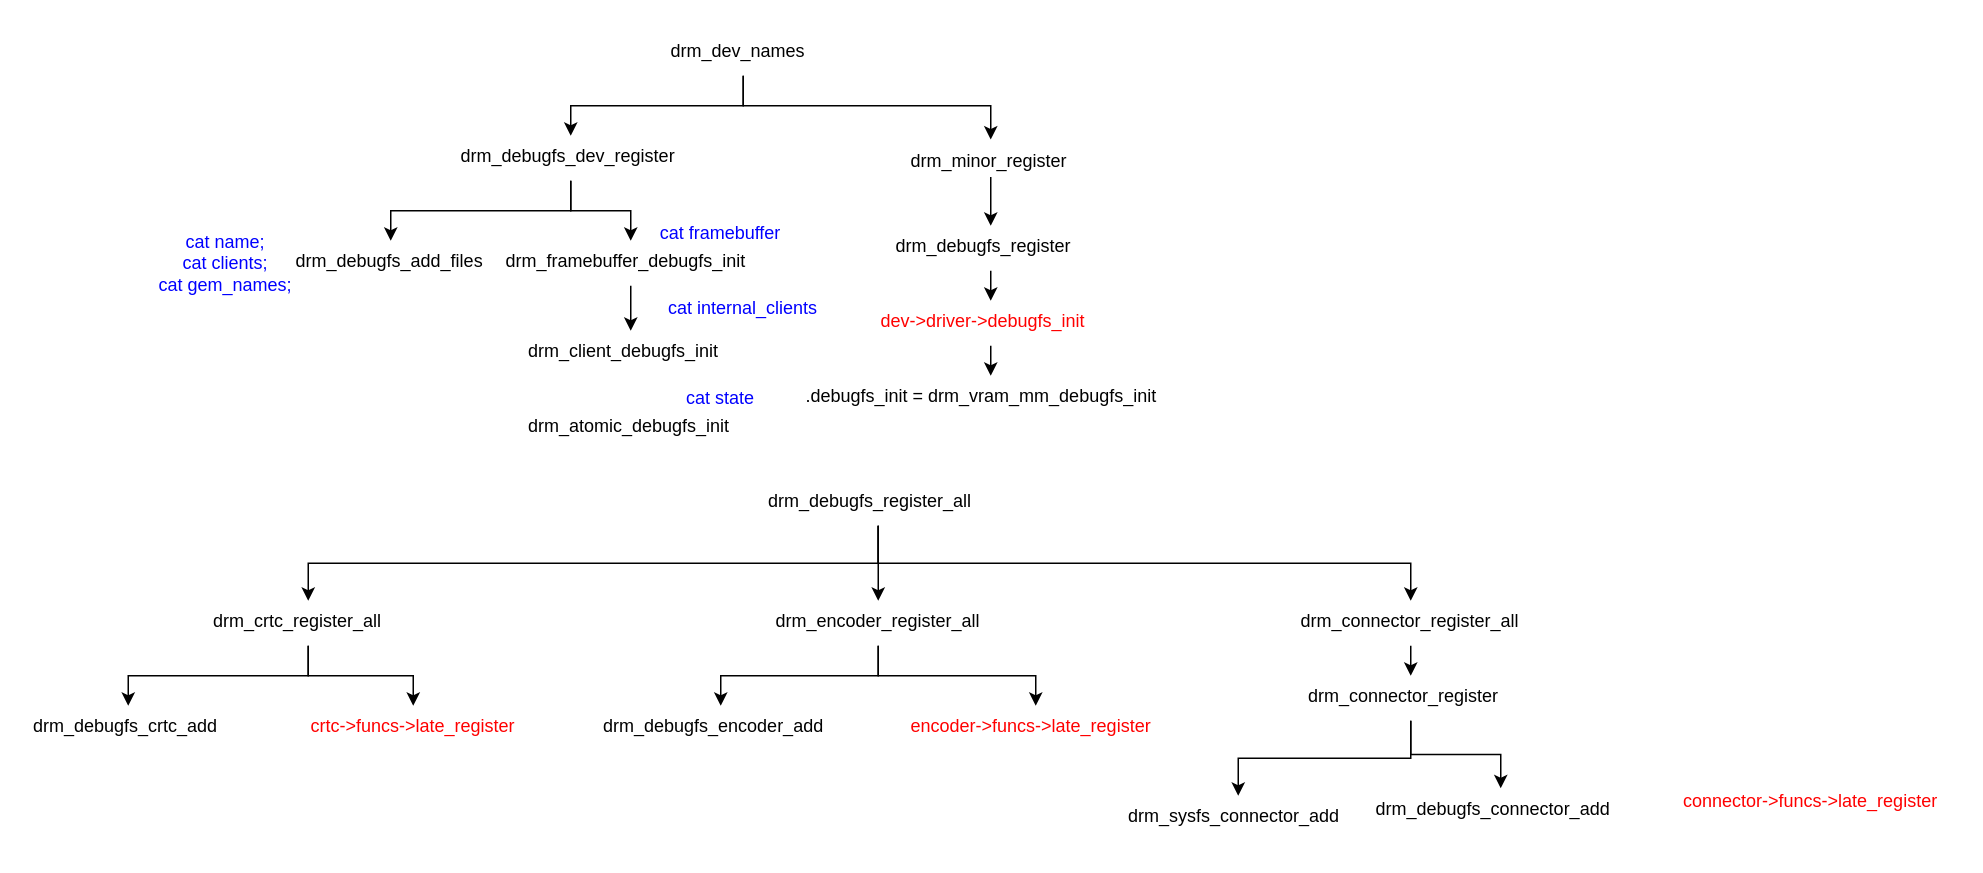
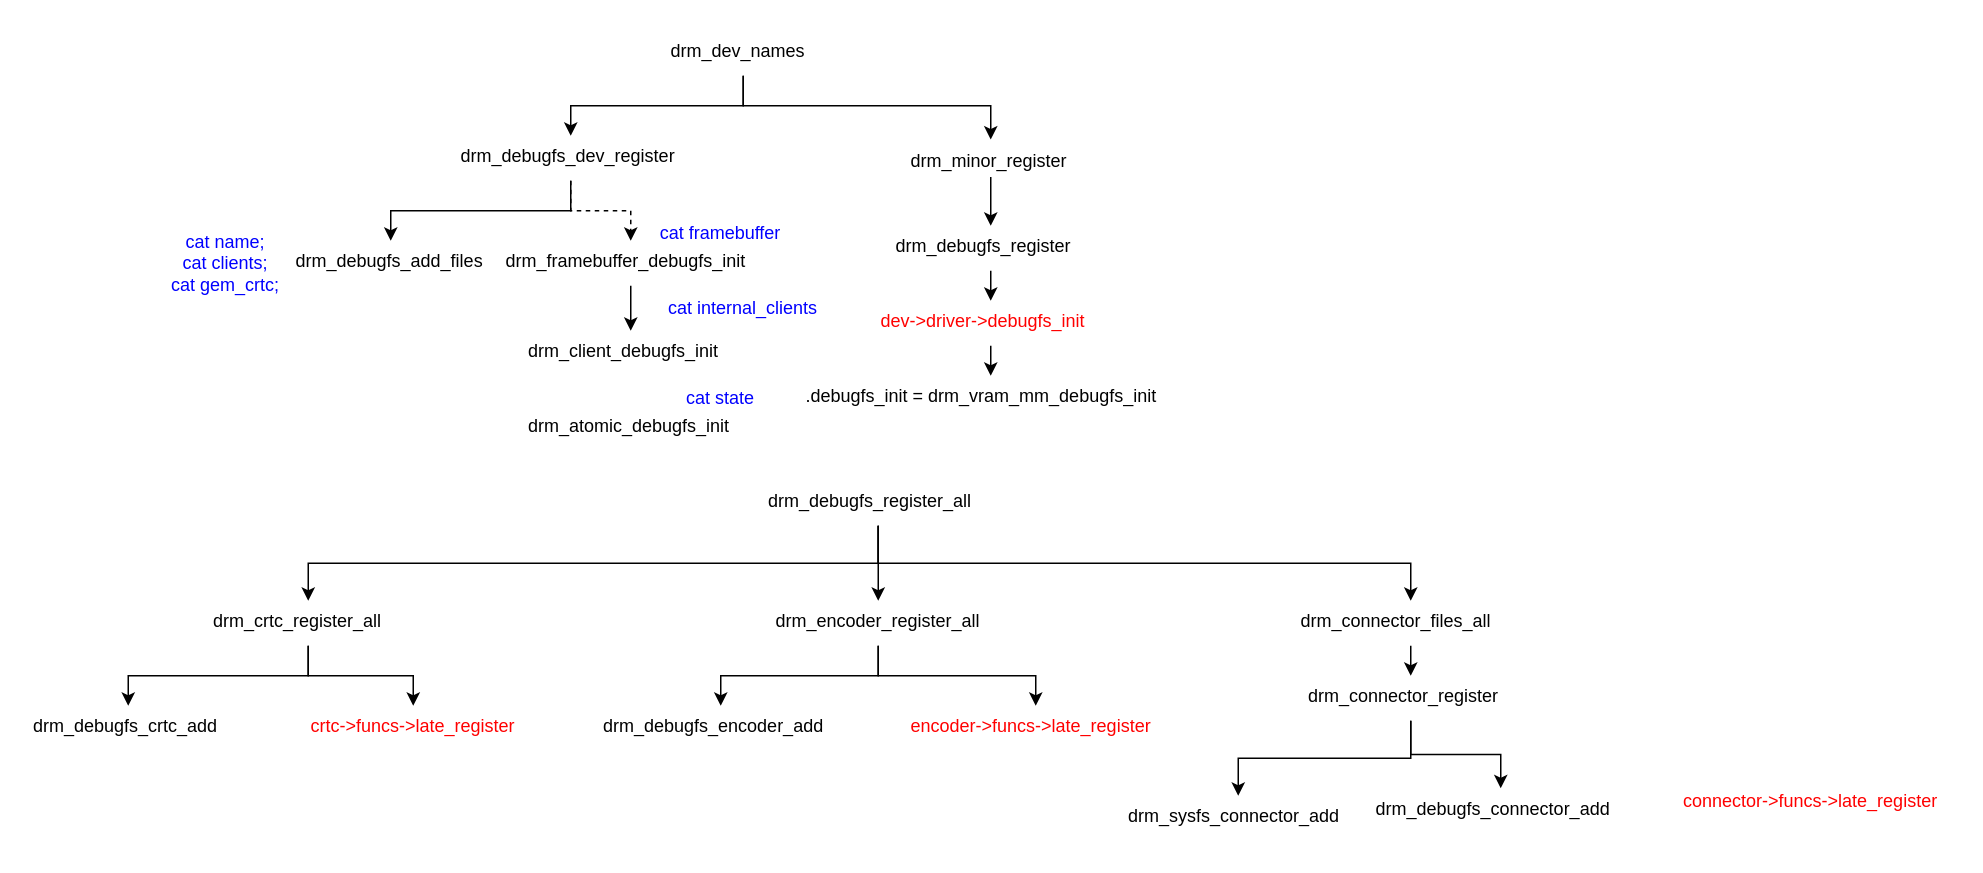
(610, 211) -> (610, 211)
(226, 263) -> (226, 263)
(1412, 633) -> (1408, 622)
